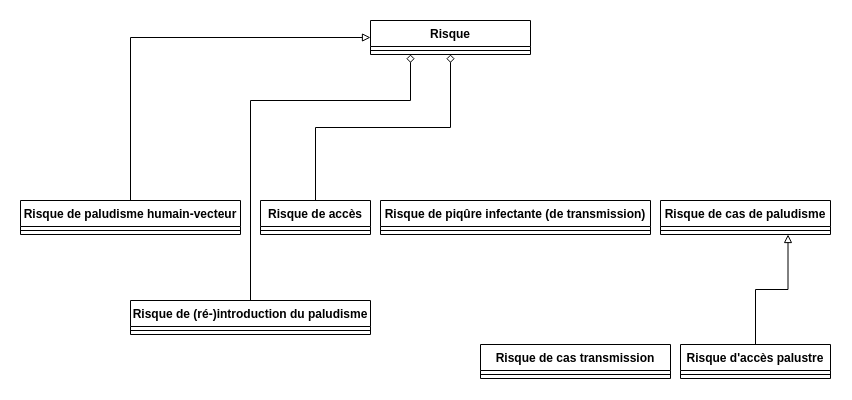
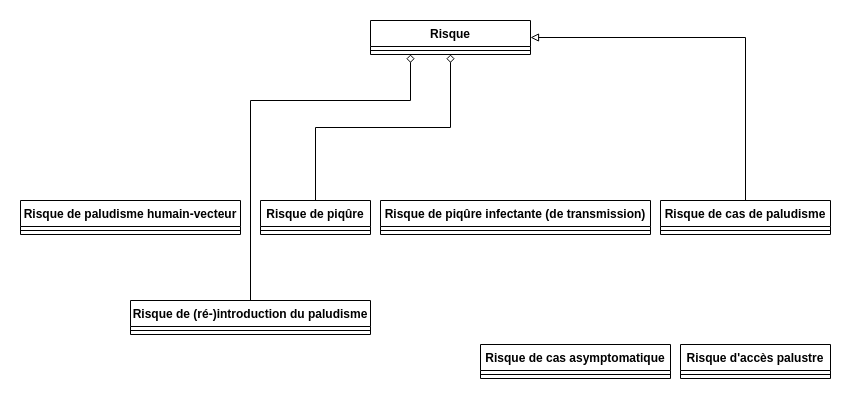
(165, 38) -> none
none -> (724, 38)
(315, 214) -> (315, 214)
(767, 290) -> none
(575, 358) -> (575, 358)
